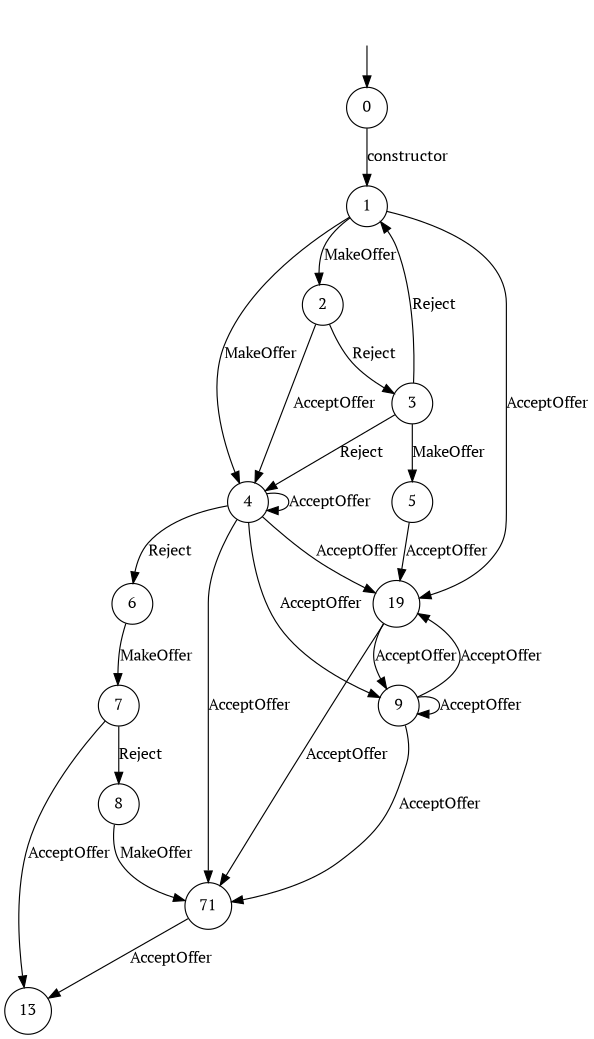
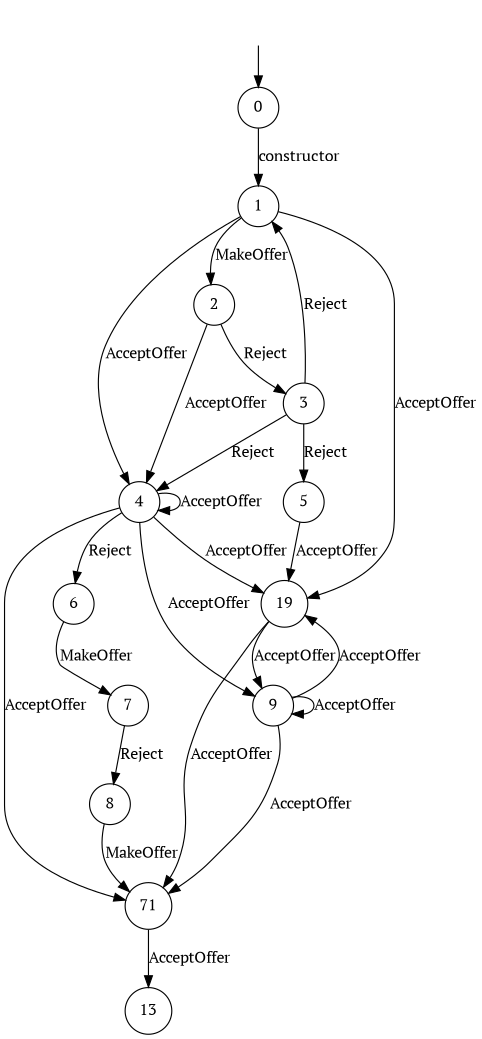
(260, 354) -> (147, 354)
(449, 453) -> (326, 453)
(31, 838) -> none
